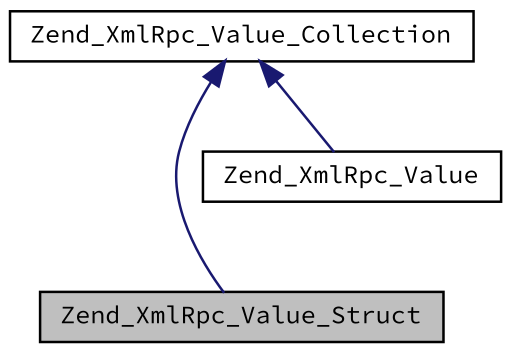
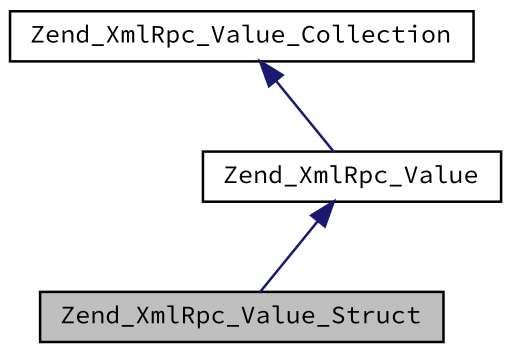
(177, 189) -> (289, 257)
